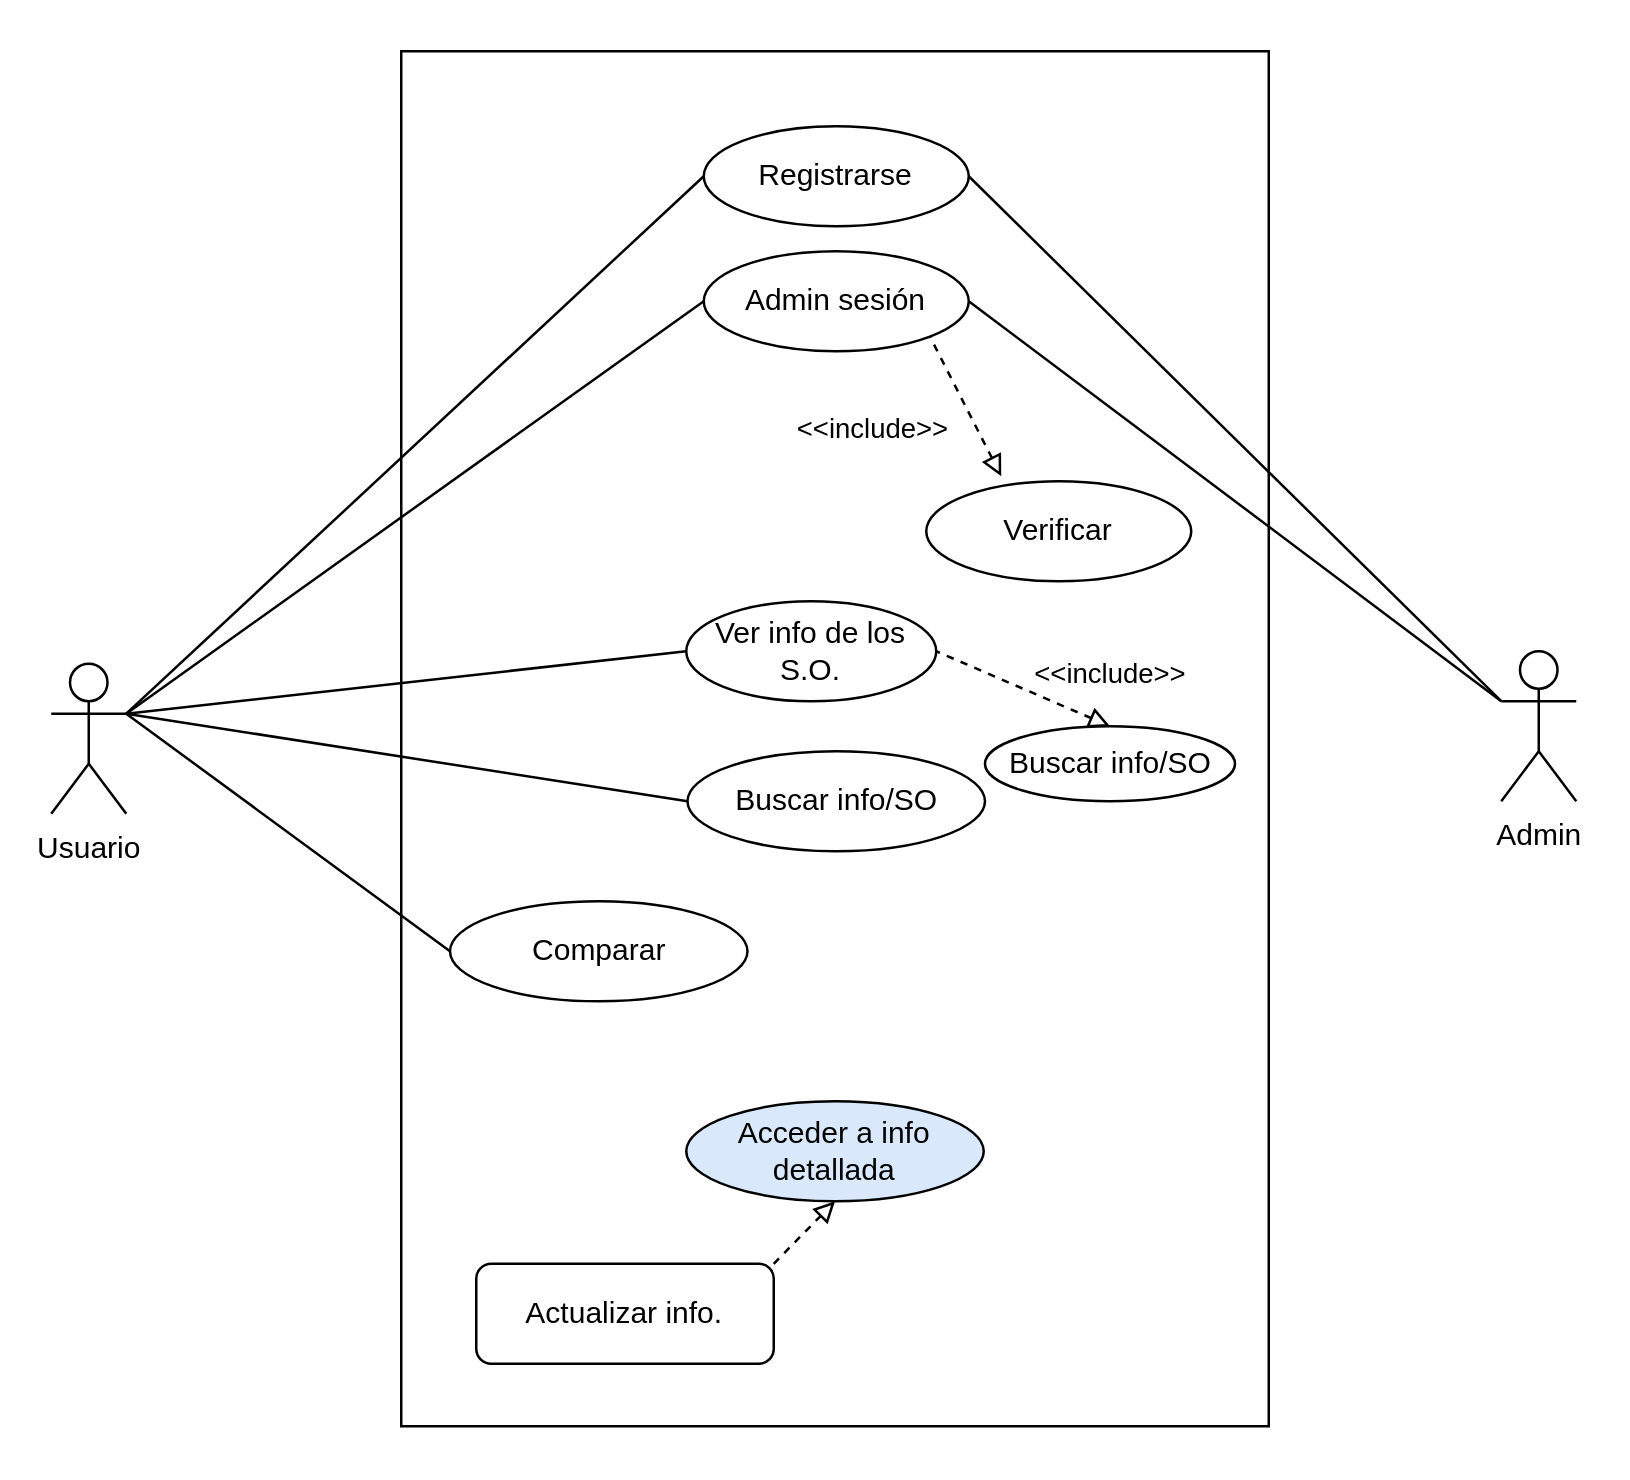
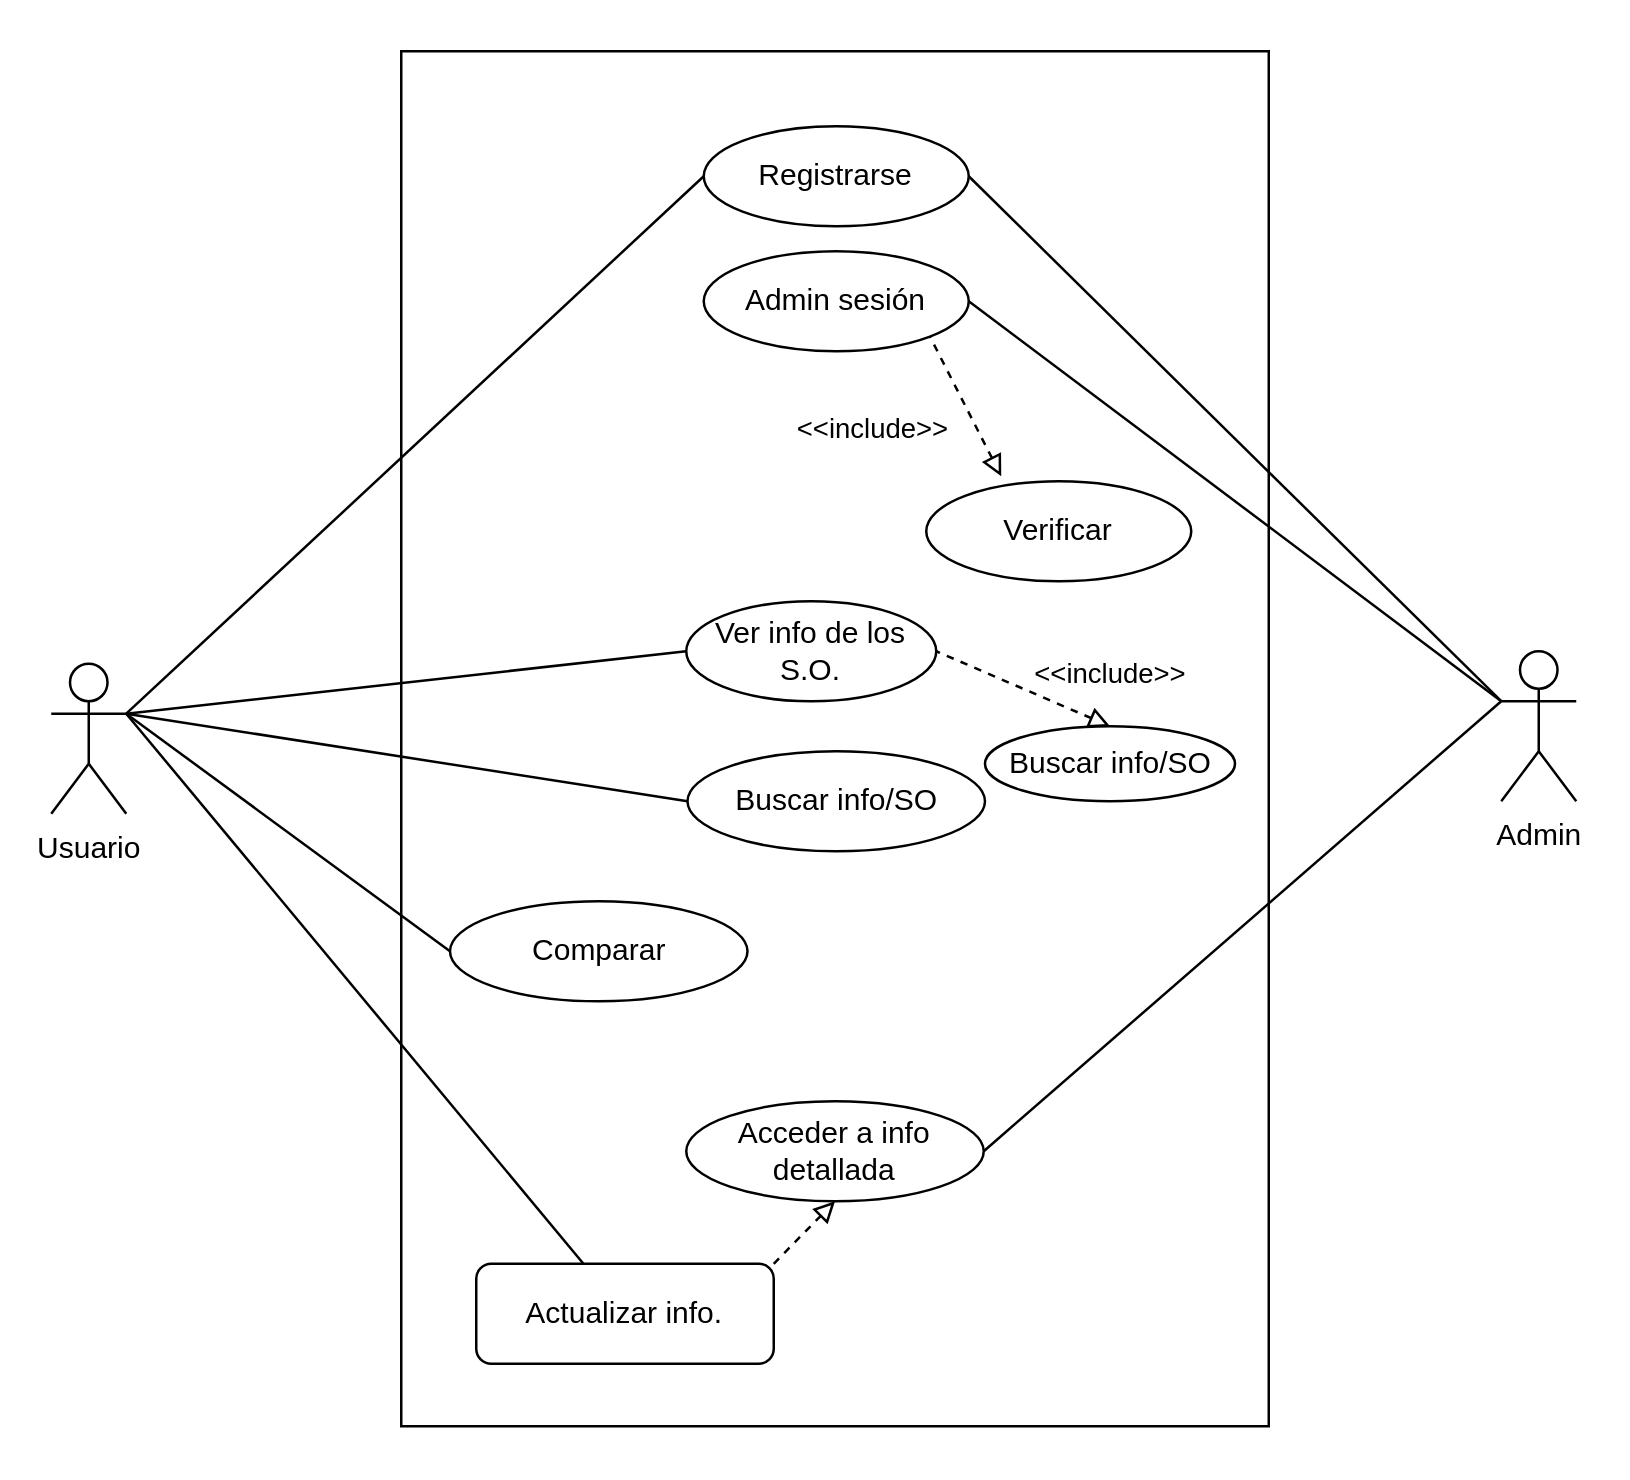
(424, 501) -> (360, 994)
none -> (1242, 927)
(835, 1151) -> (835, 1151)
